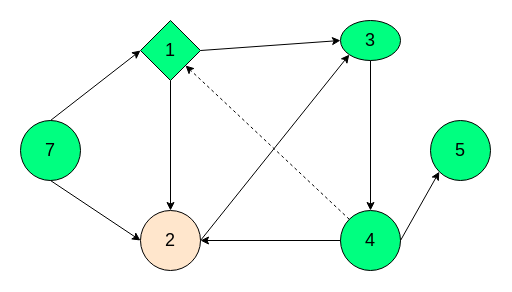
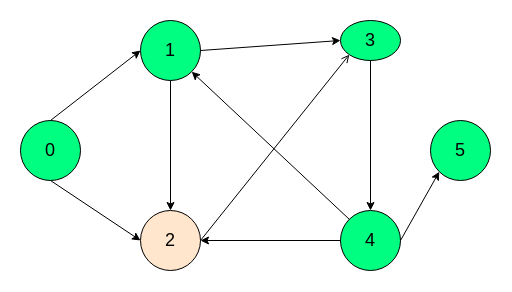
(171, 51) -> (171, 51)
(344, 61) -> (345, 60)
(269, 144) -> (272, 147)
(51, 151) -> (51, 151)
